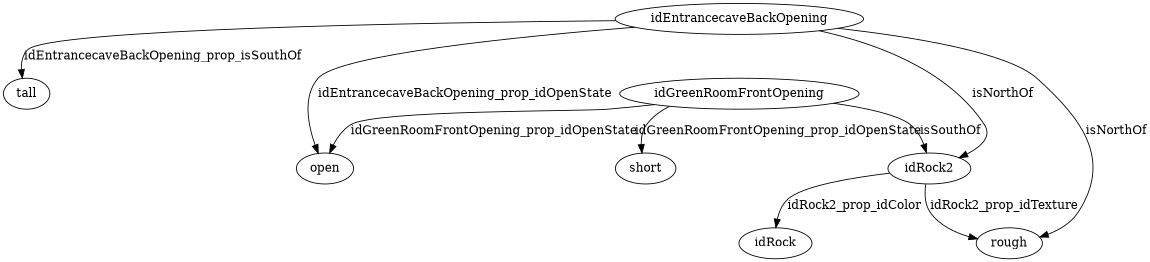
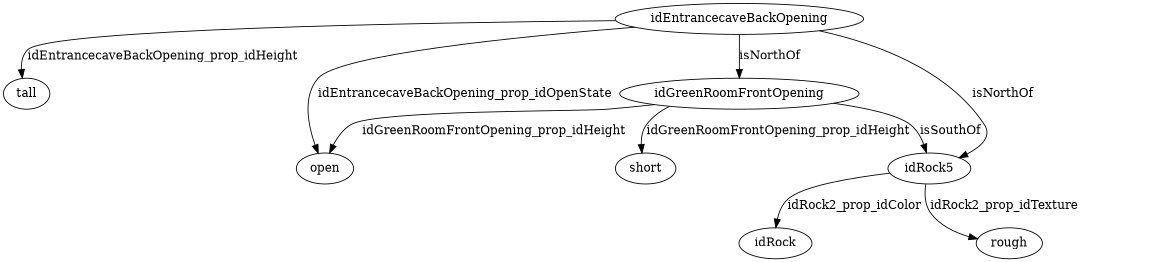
(163, 56) -> (163, 56)
(1032, 75) -> (739, 52)
(494, 131) -> (494, 131)
(778, 131) -> (778, 131)
(929, 169) -> (929, 169)
